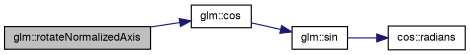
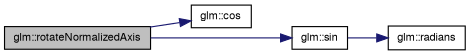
(266, 26) -> (216, 38)
(427, 38) -> (427, 38)
